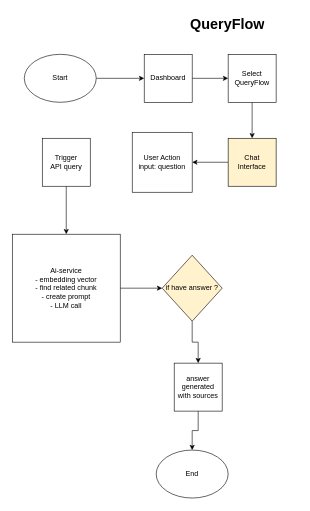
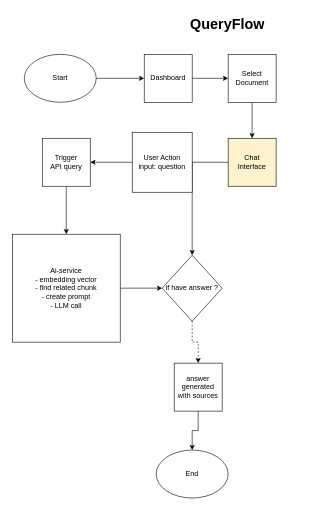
(252, 78) -> (252, 78)
none -> (95, 162)
(197, 162) -> (194, 162)
(192, 288) -> (192, 288)
(193, 342) -> (193, 342)
